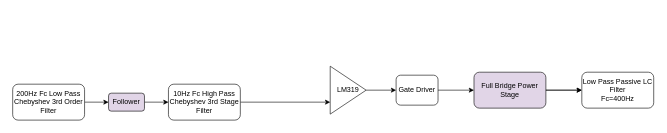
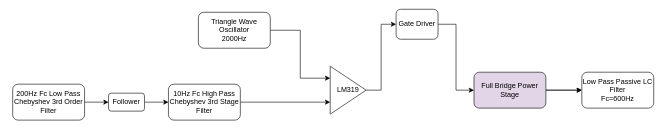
none -> (234, 30)
none -> (299, 30)
(417, 90) -> (417, 24)
(618, 90) -> (618, 90)
(126, 102) -> (126, 102)
